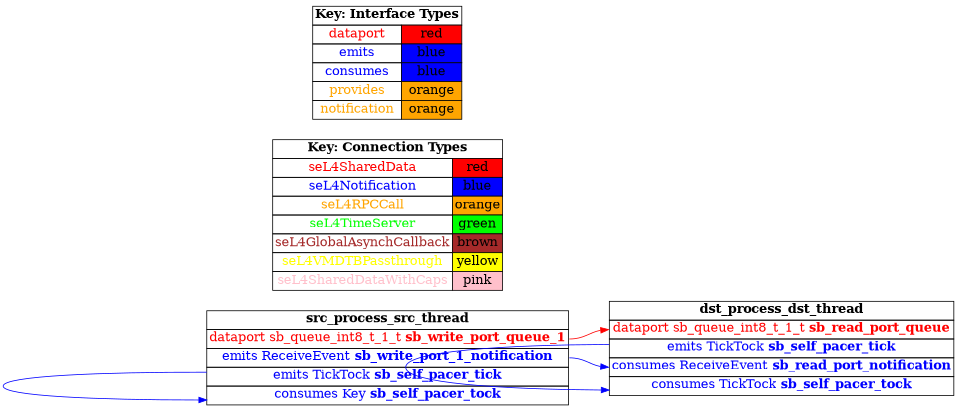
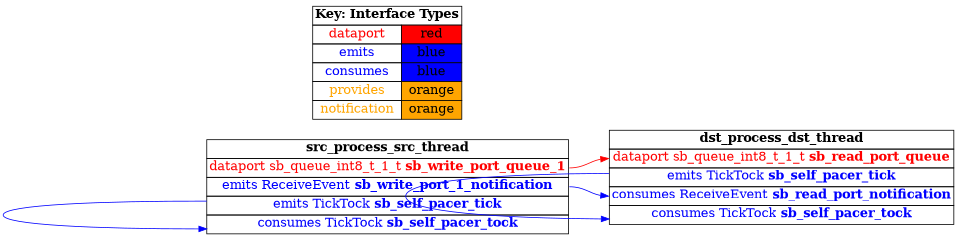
(387, 215) -> none
(322, 394) -> (322, 223)
